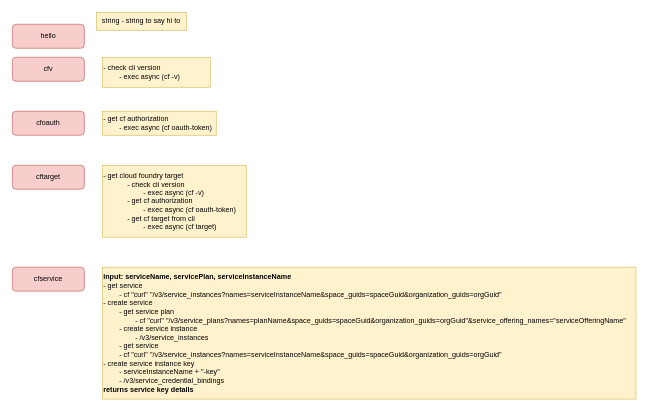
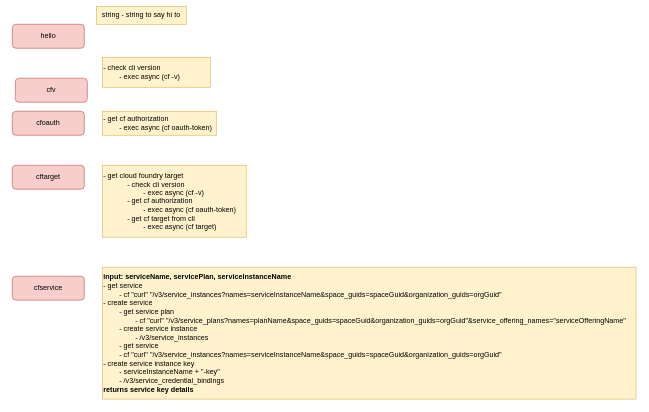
(141, 21) -> (141, 15)
(48, 69) -> (51, 90)
(48, 279) -> (48, 288)
